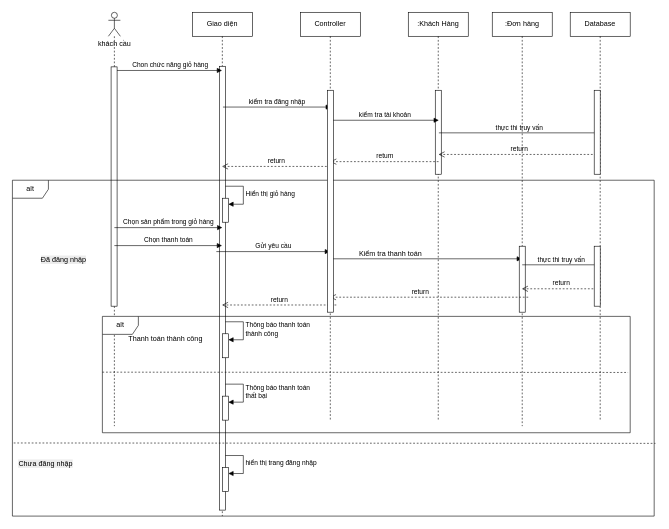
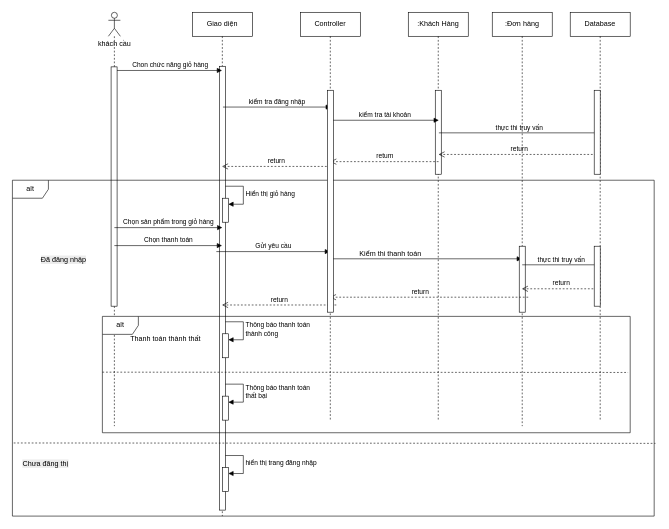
(391, 254) -> (391, 254)
(166, 339) -> (166, 339)
(46, 459) -> (46, 459)
